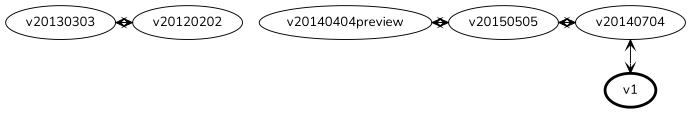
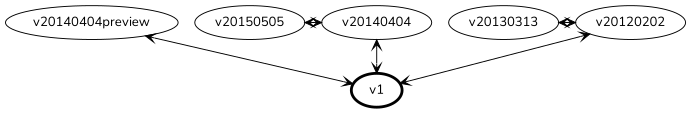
(61, 23) -> (504, 23)
(442, 23) -> (249, 60)
(630, 23) -> (377, 23)
none -> (495, 59)
